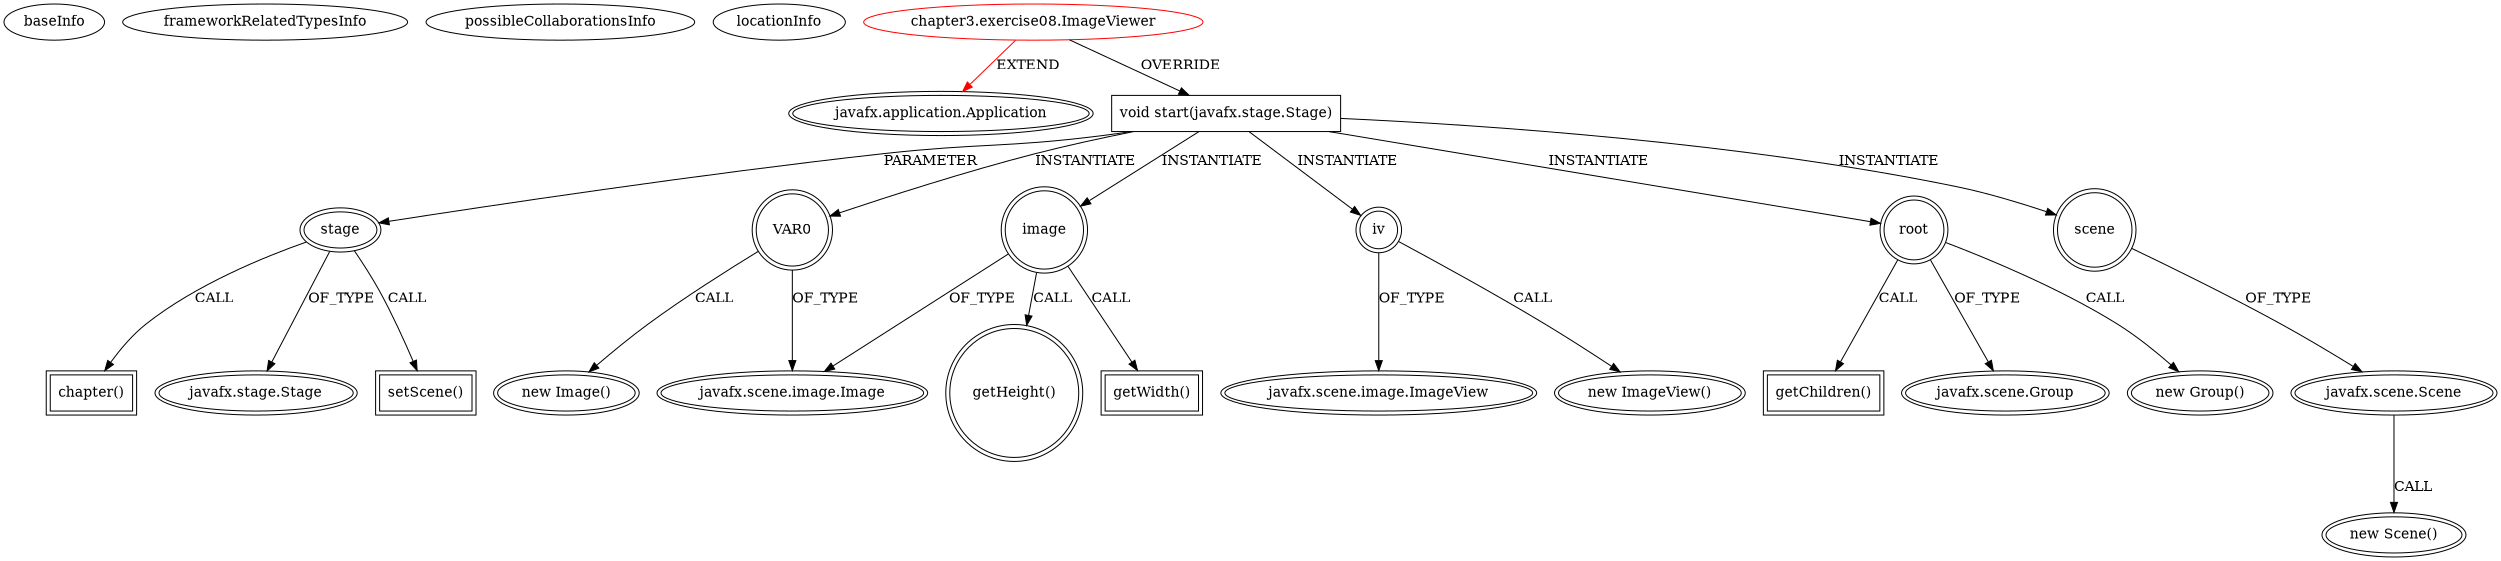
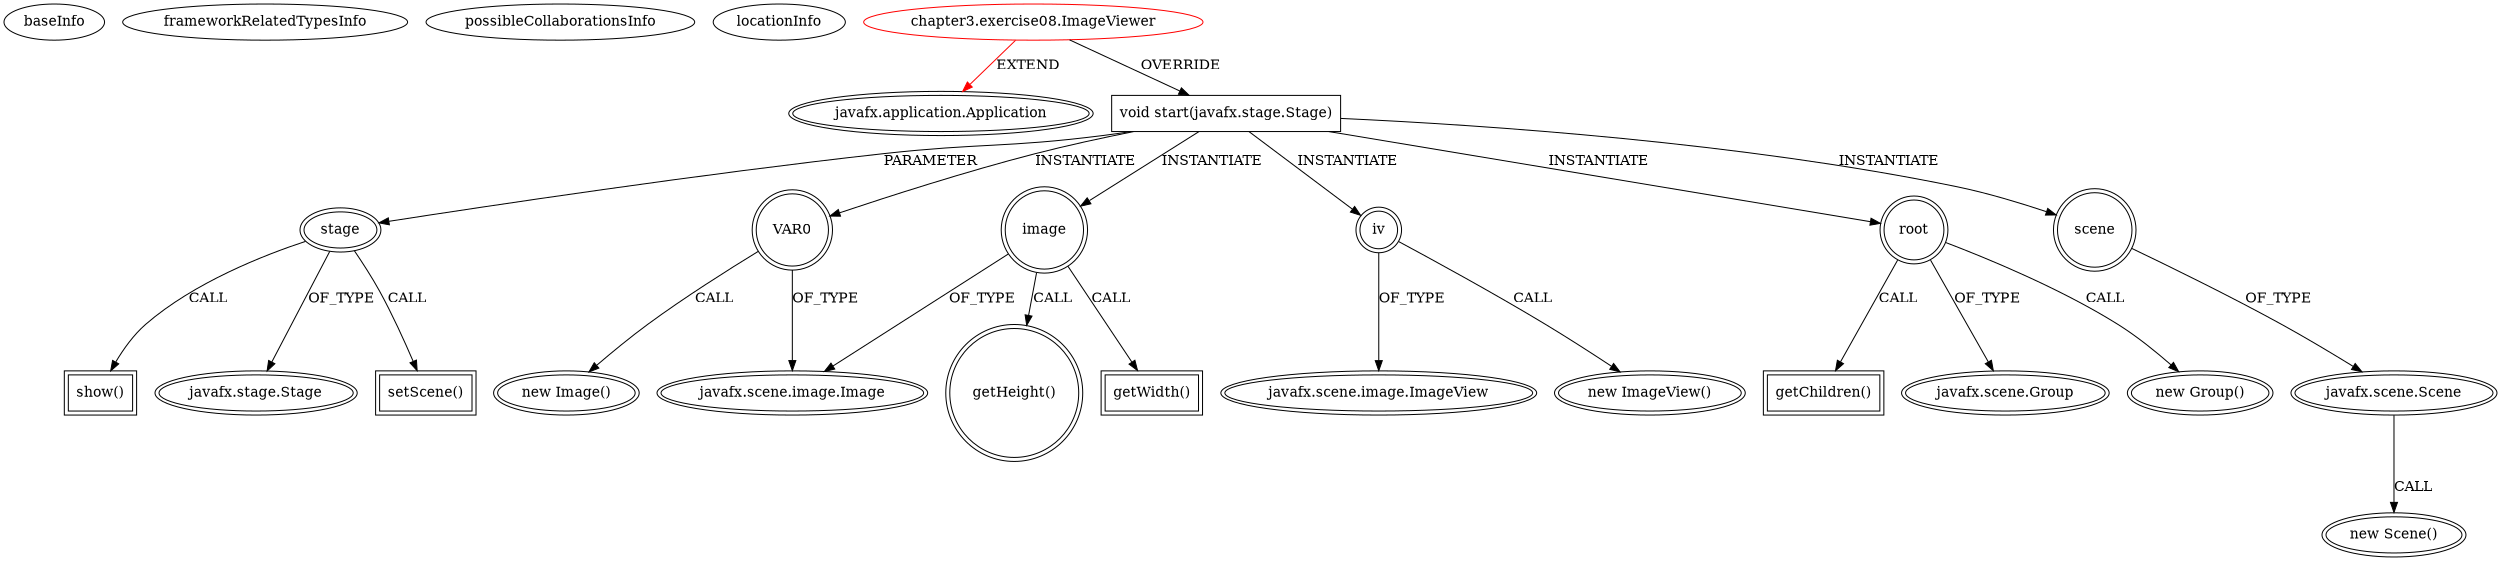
(91, 393) -> (100, 393)
